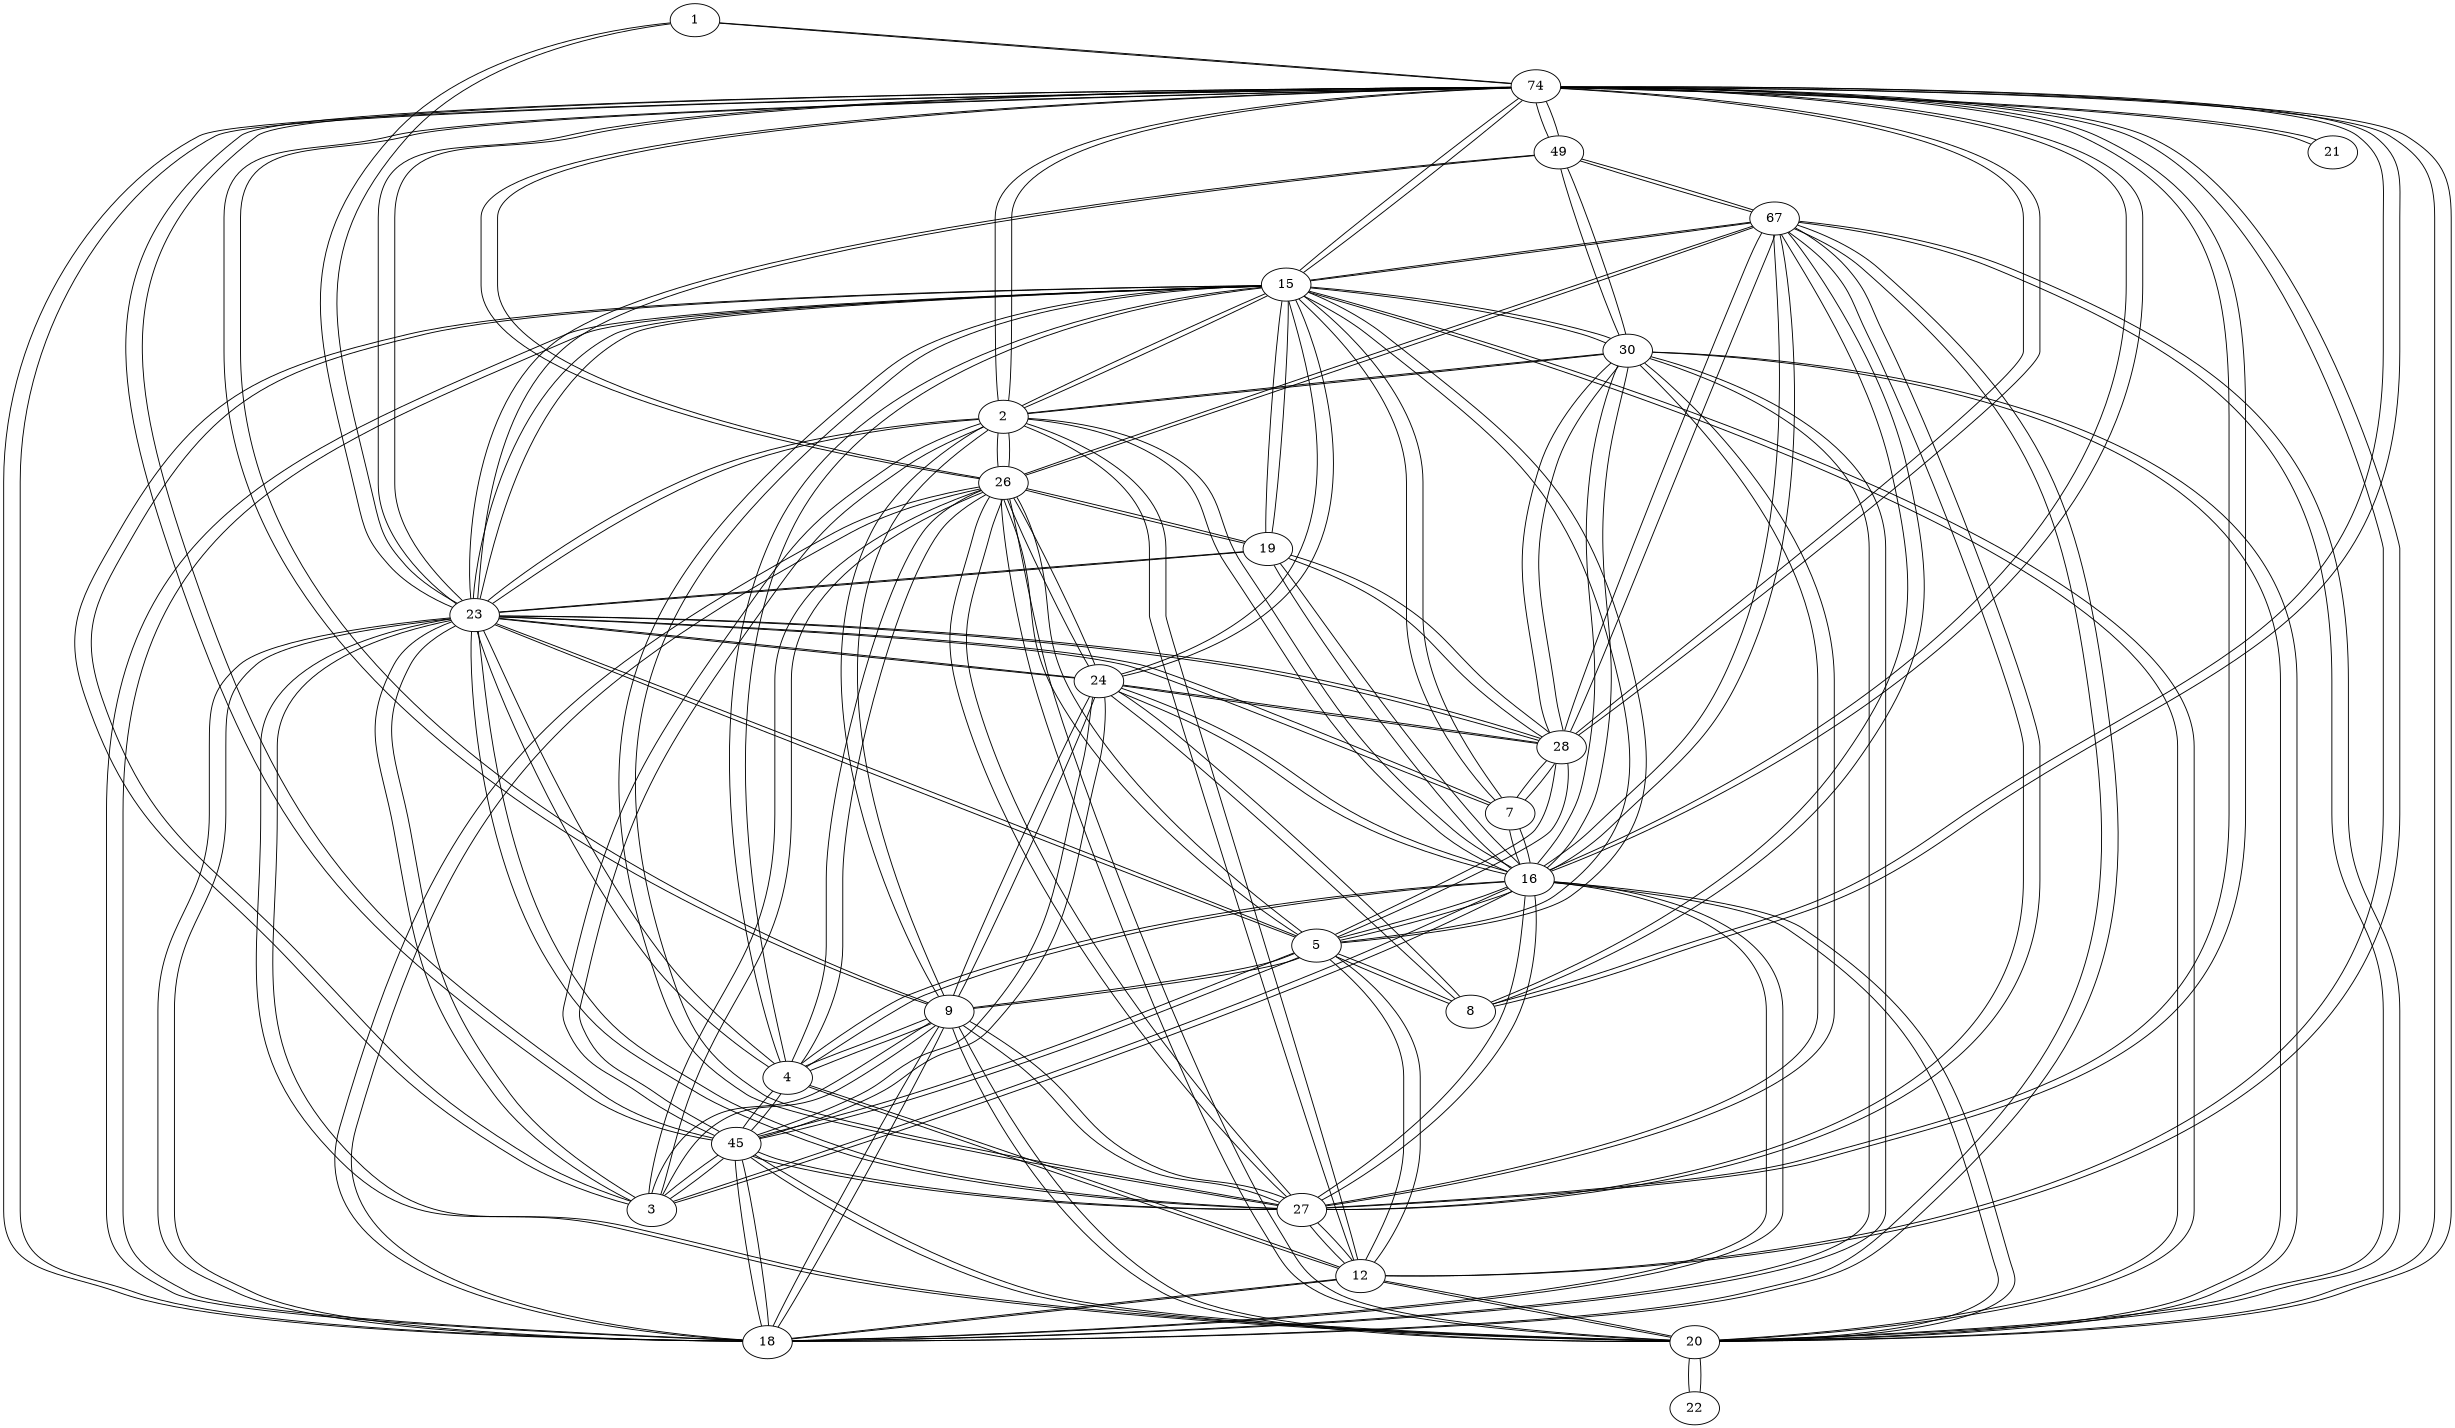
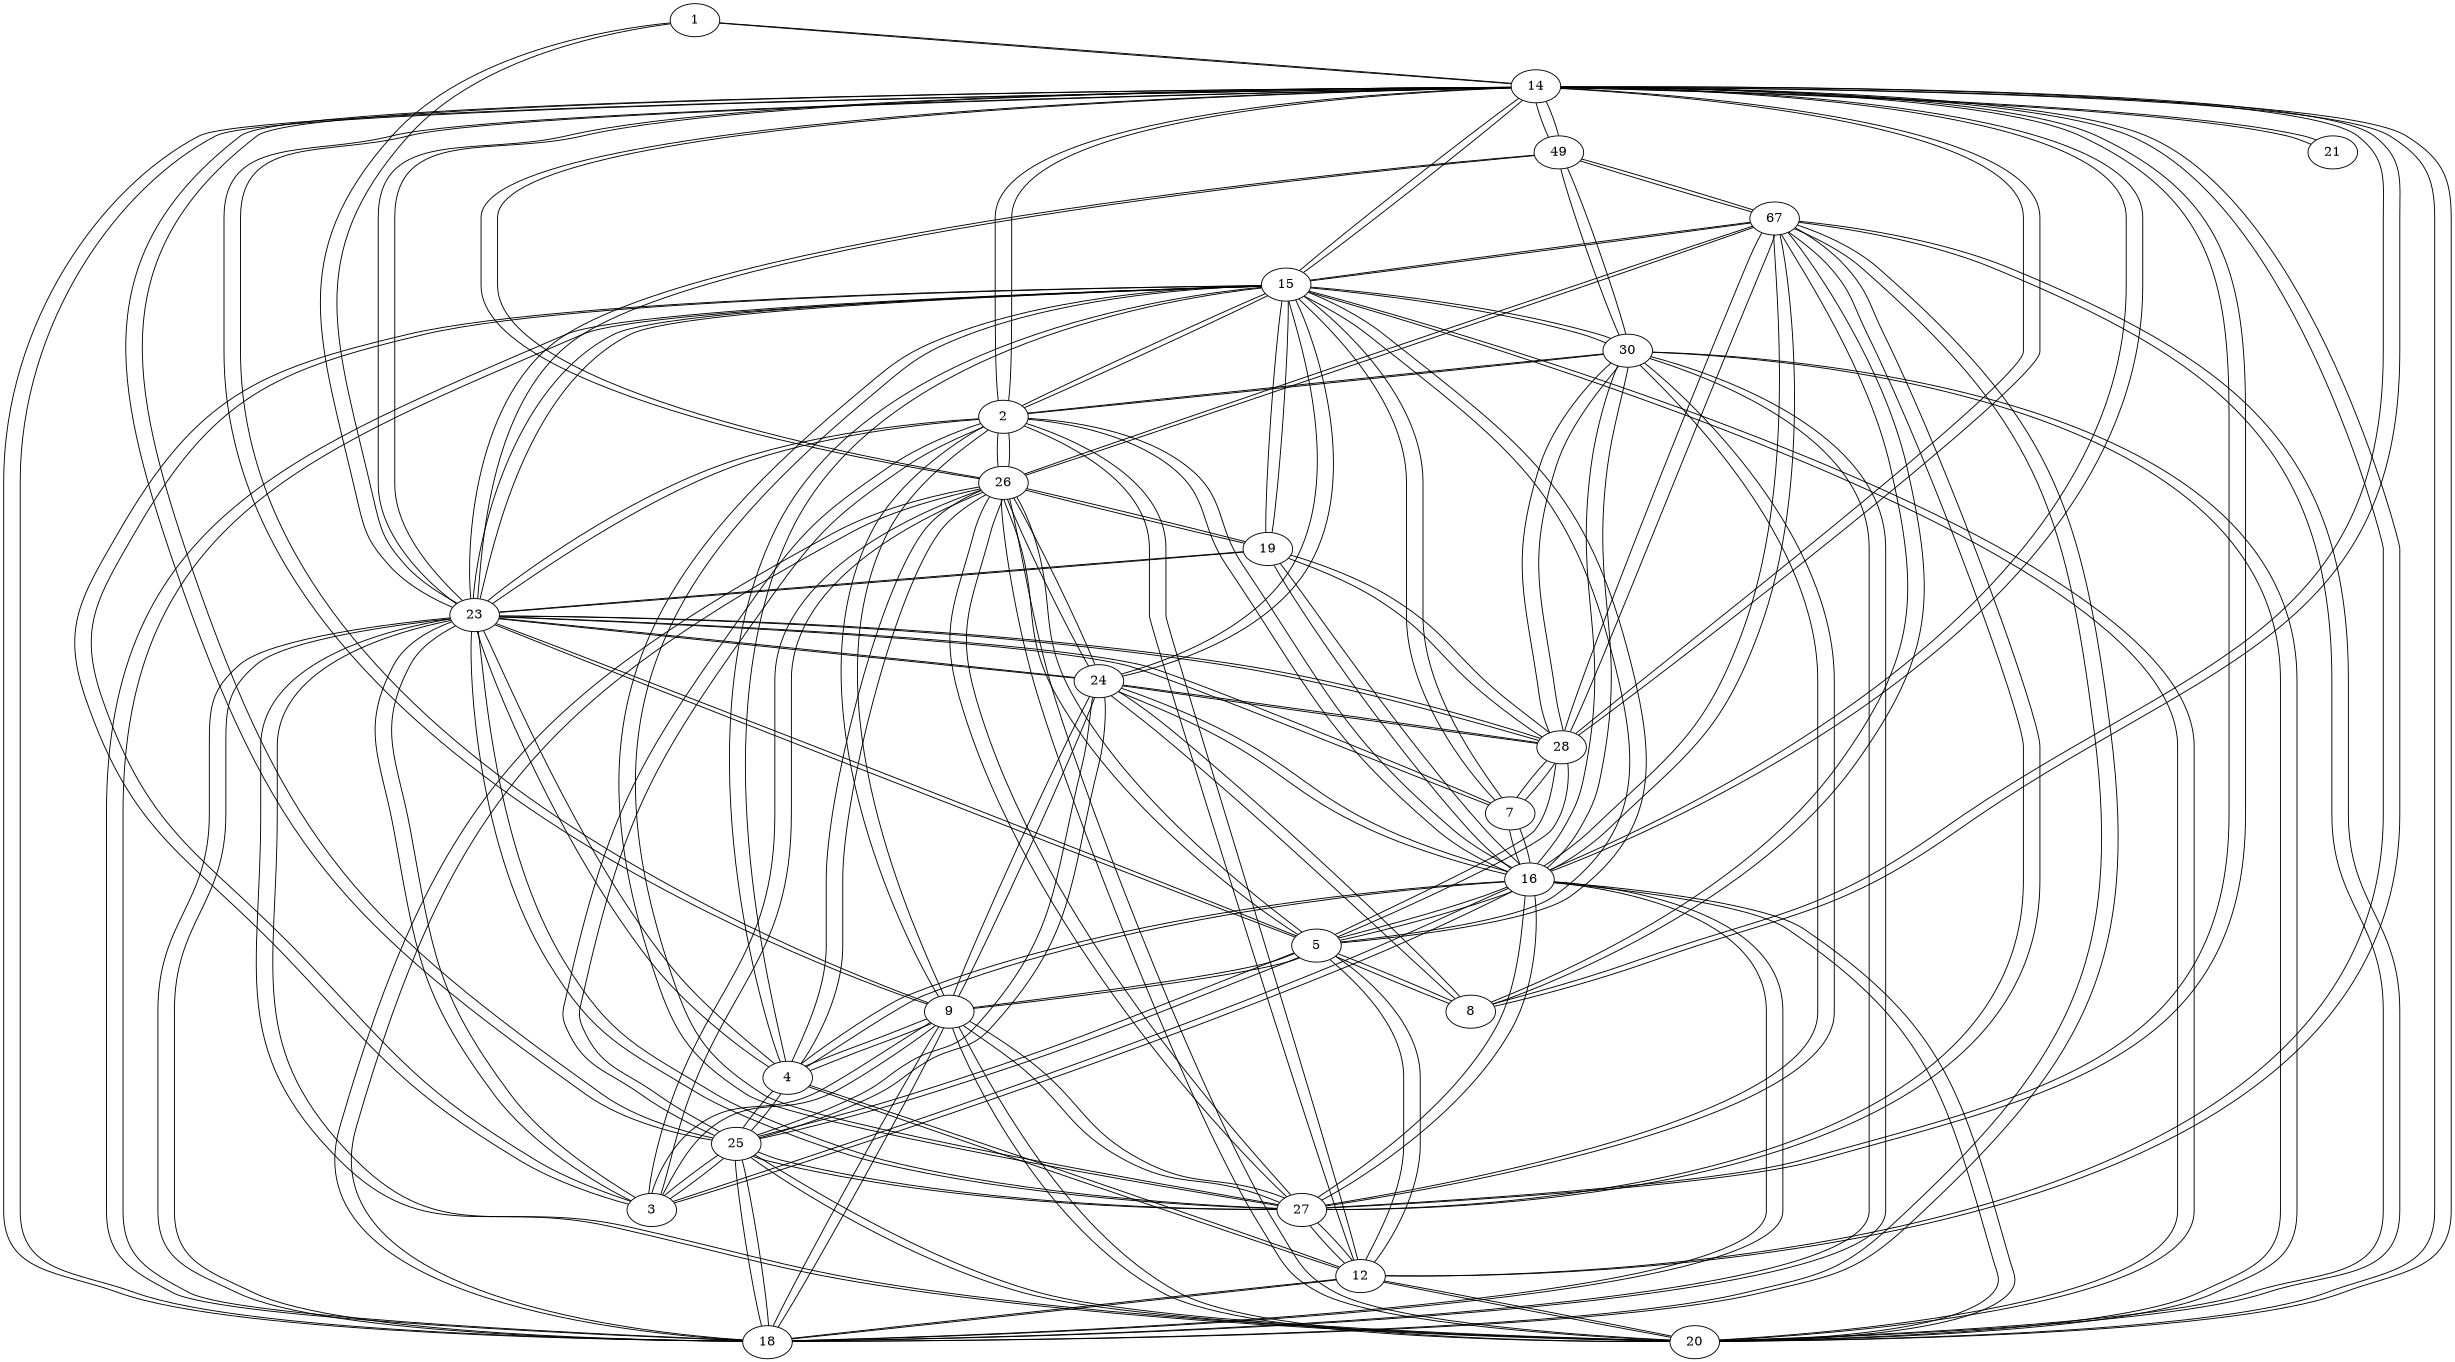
(1536, 86) -> (1536, 86)
(736, 1144) -> (736, 1144)
(1695, 1408) -> none
